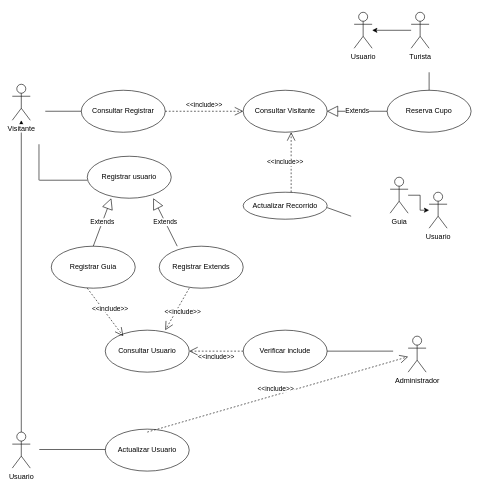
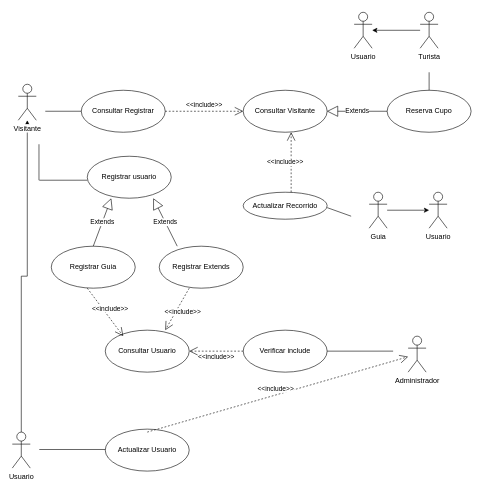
(420, 30) -> (429, 30)
(21, 102) -> (27, 102)
(399, 195) -> (378, 210)
